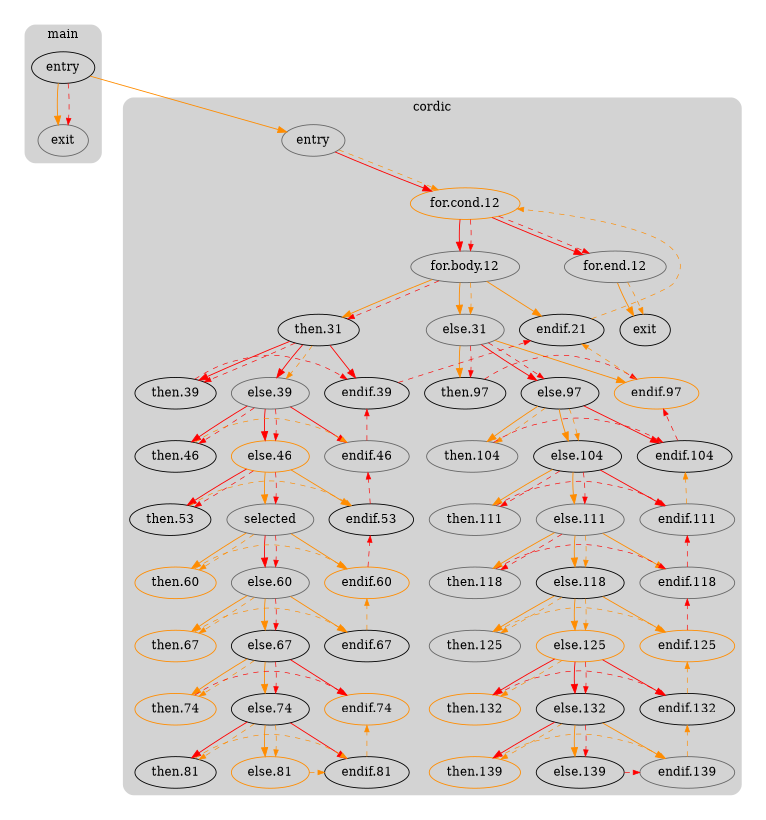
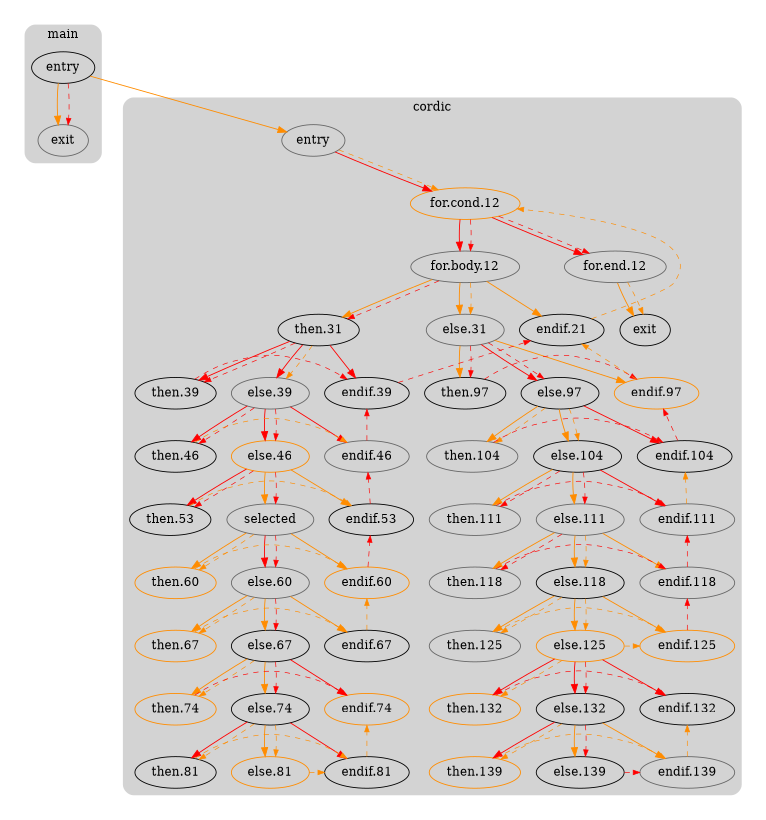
(687, 681) -> (629, 646)
